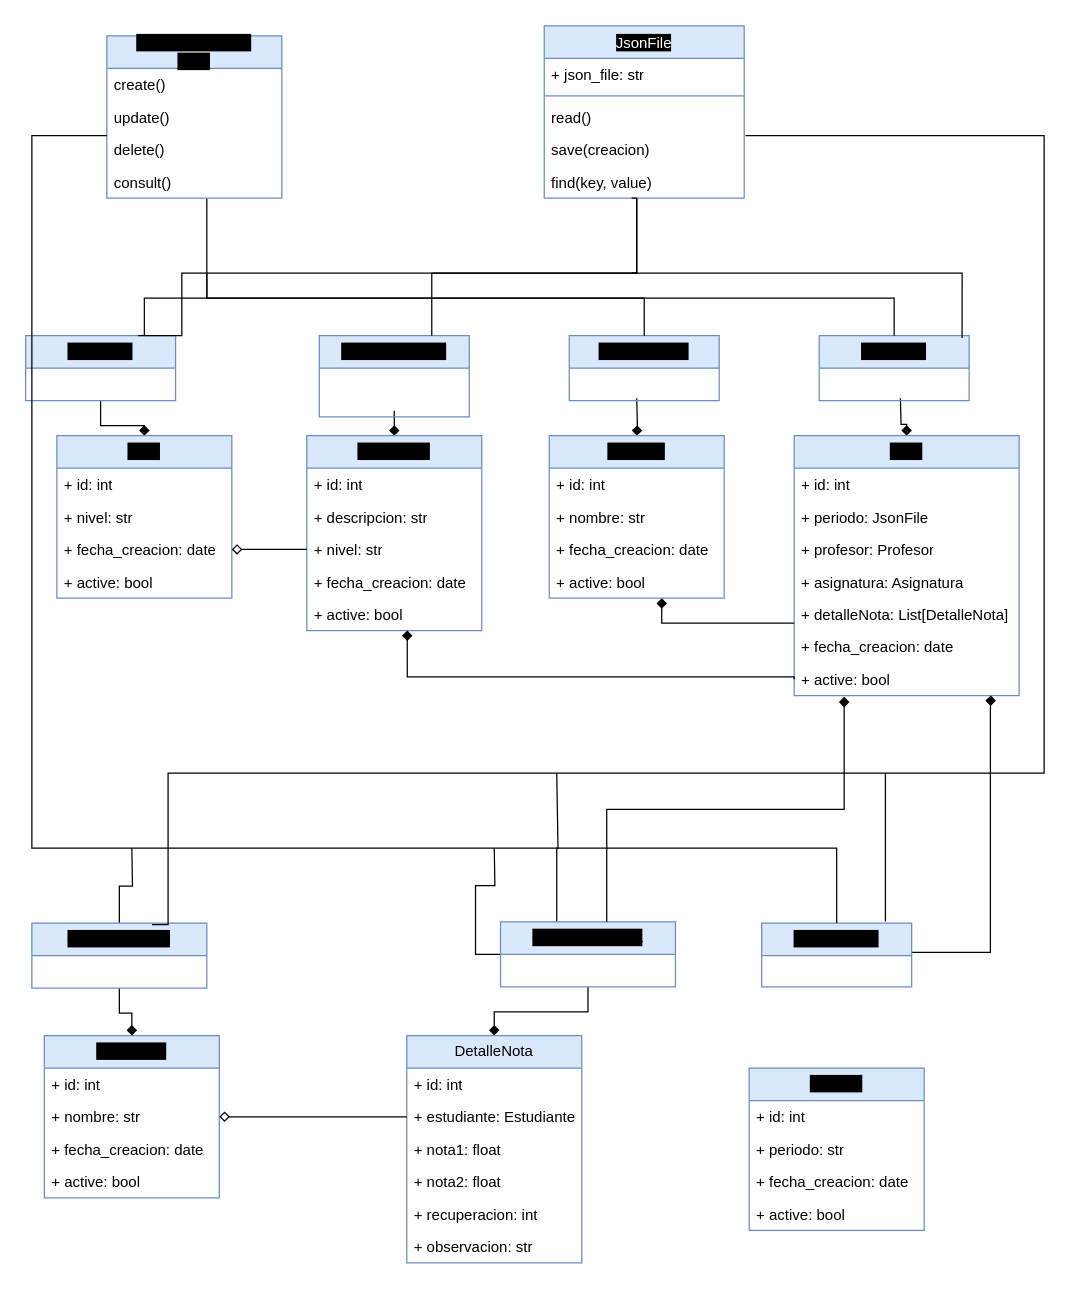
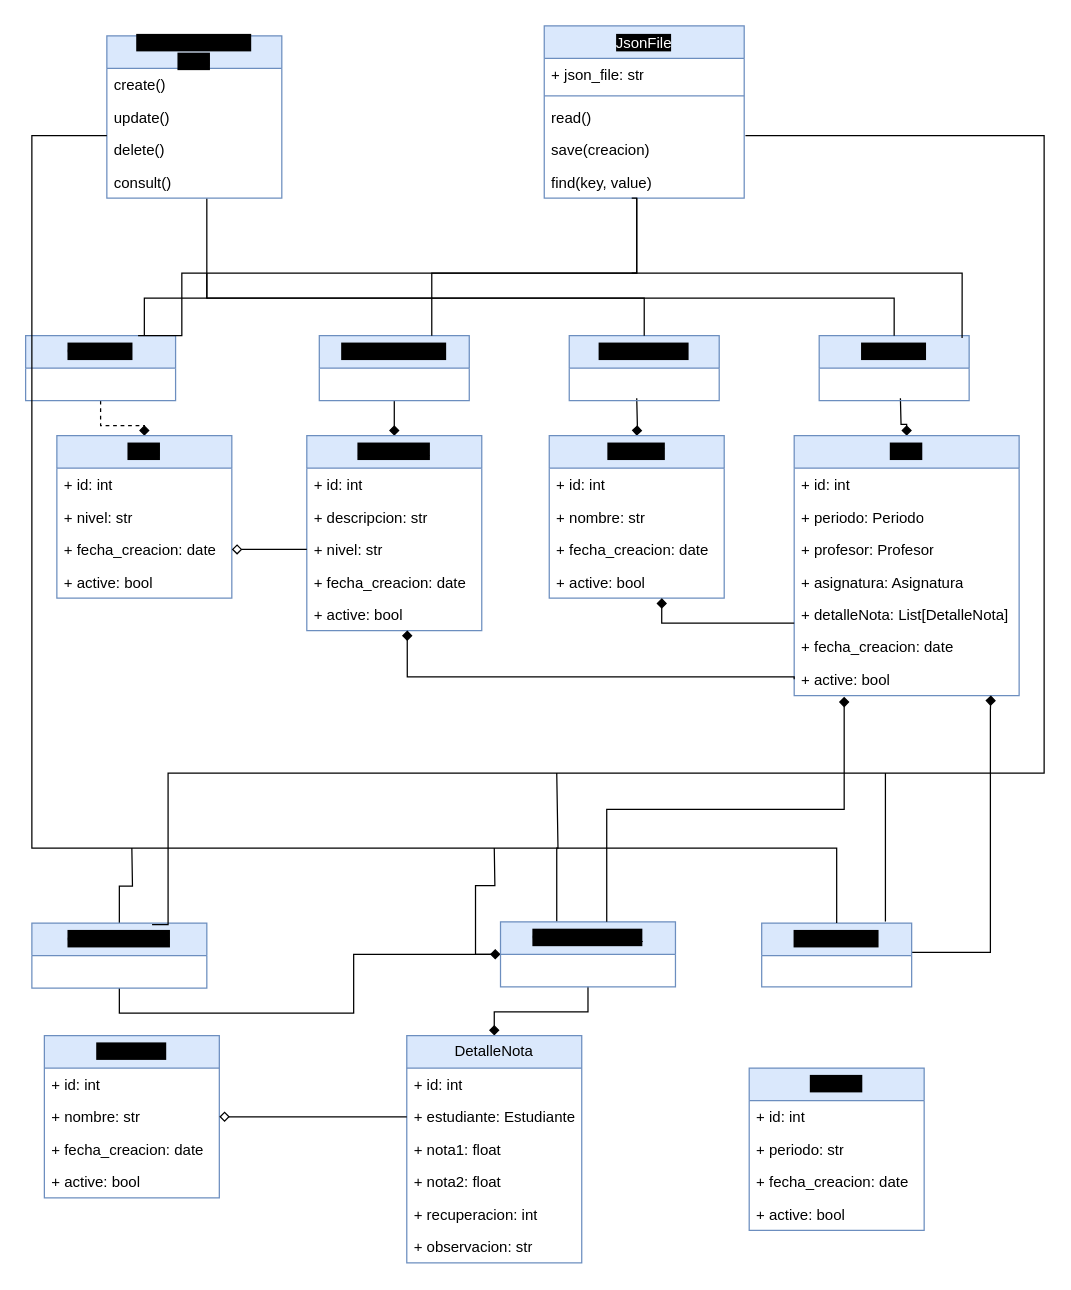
(394, 376) -> (394, 368)
(111, 426) -> (111, 426)
(870, 518) -> (868, 518)
(132, 1017) -> (330, 1013)
